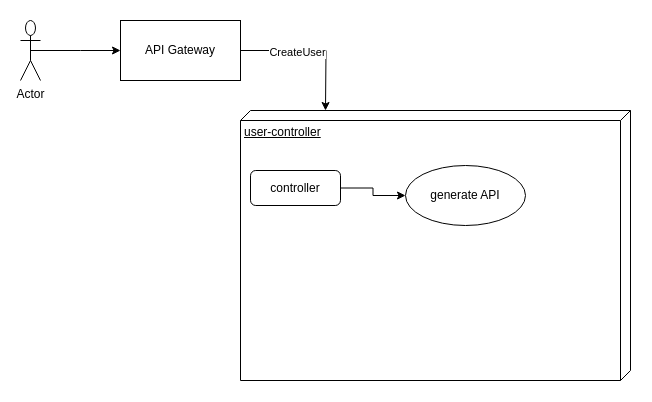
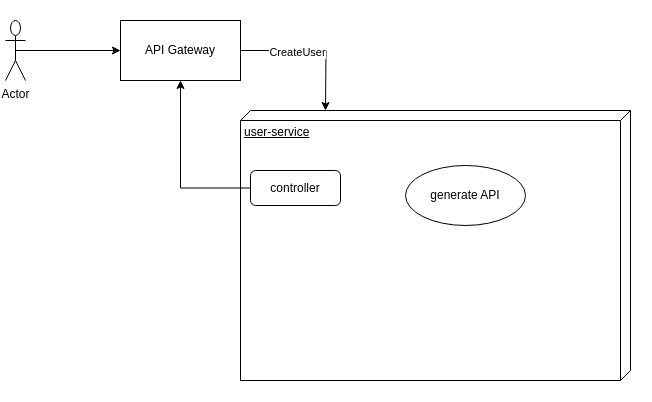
(31, 51) -> (16, 51)
(292, 133) -> (283, 133)
(373, 188) -> (181, 173)
